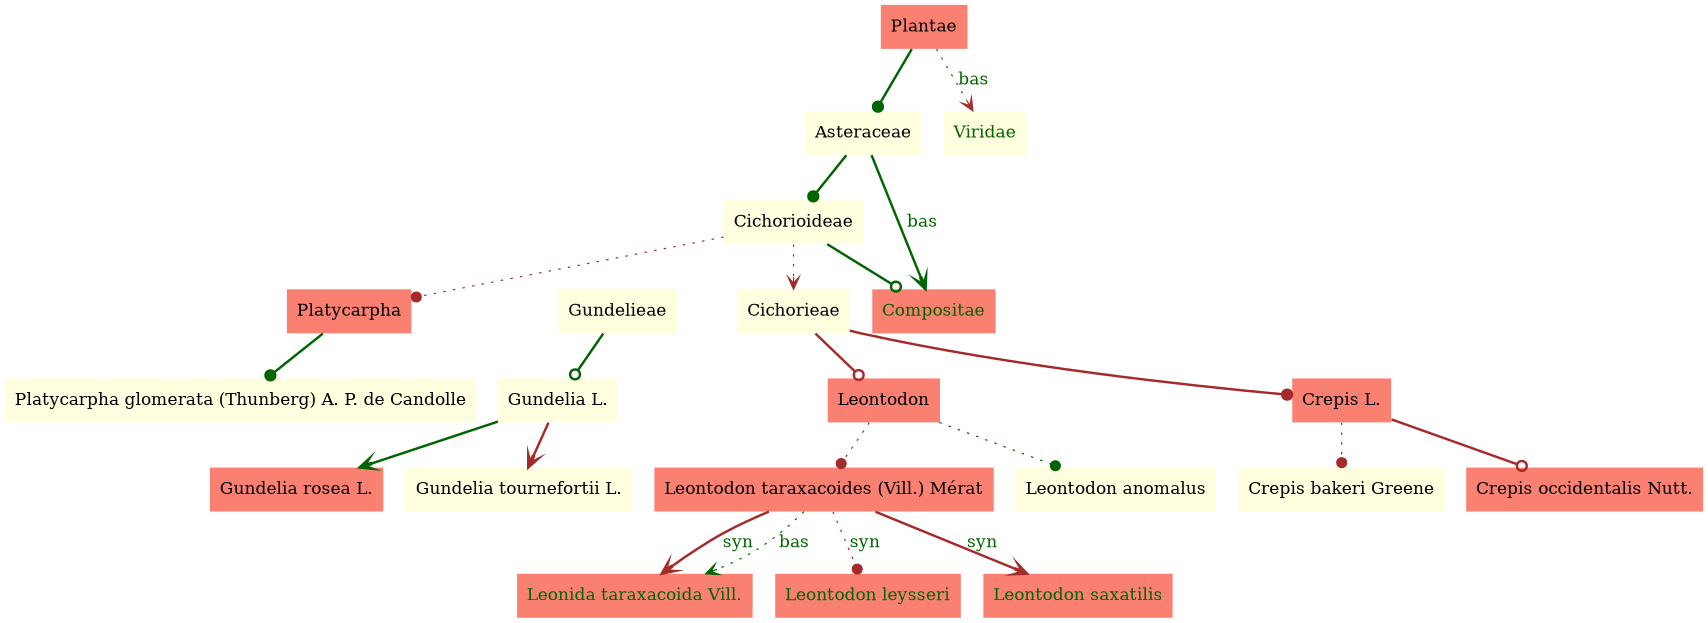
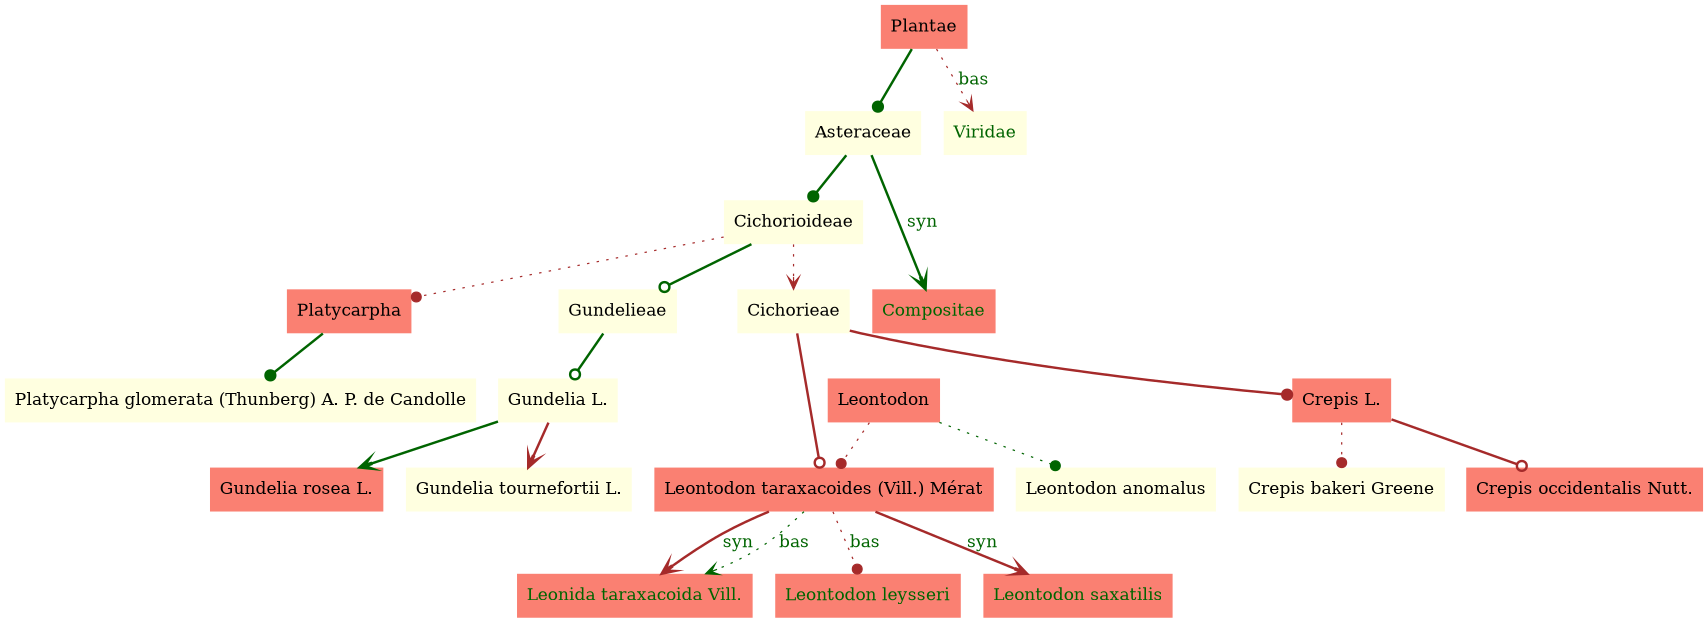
(922, 222) -> (922, 222)
(859, 264) -> (710, 264)
(835, 352) -> (808, 396)
(865, 543) -> (865, 543)
